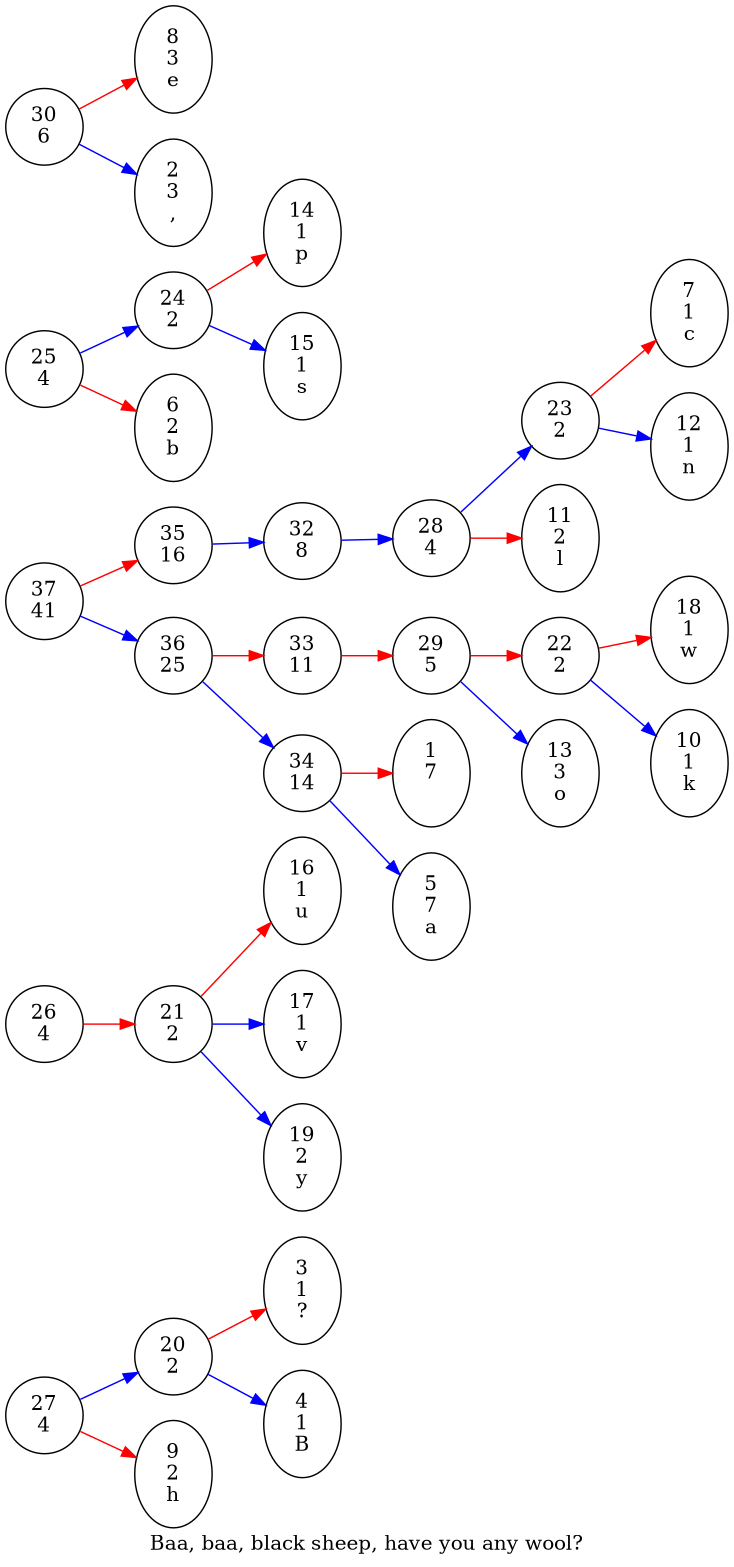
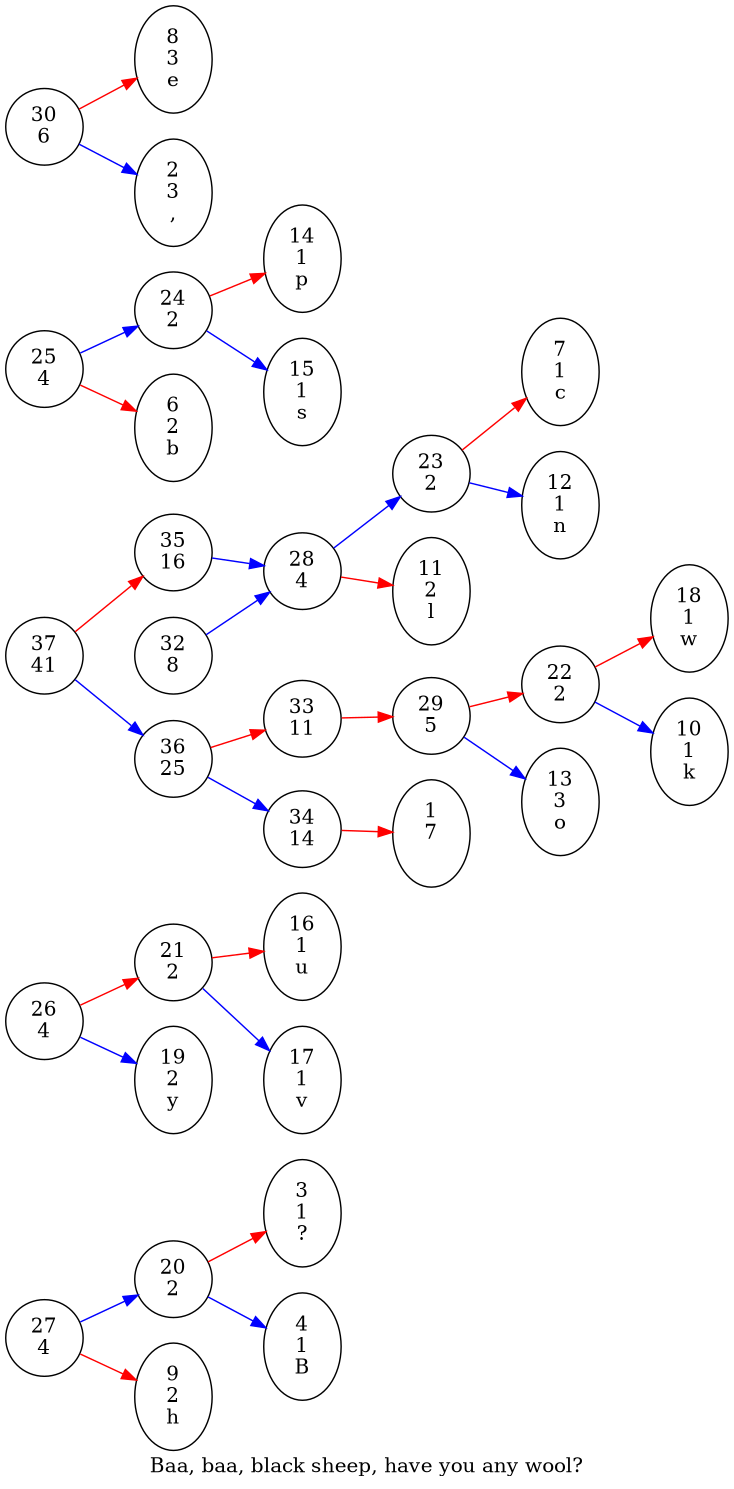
(231, 544) -> (231, 561)
(431, 907) -> none
(231, 1083) -> (102, 1047)
